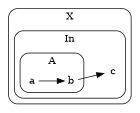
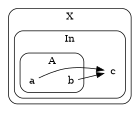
(48, 81) -> (67, 68)
